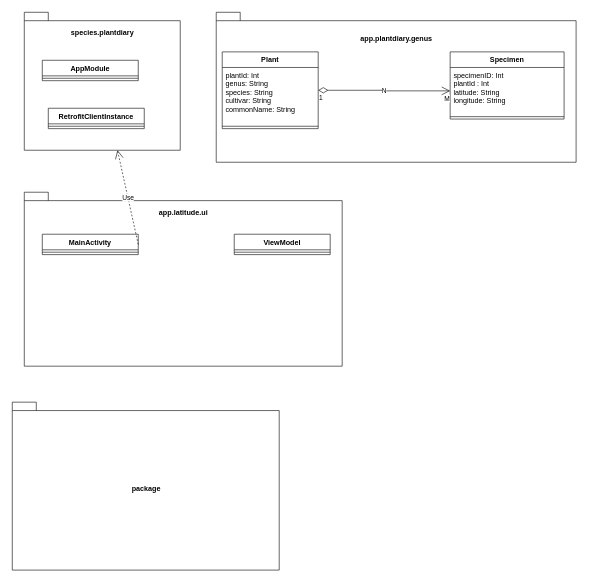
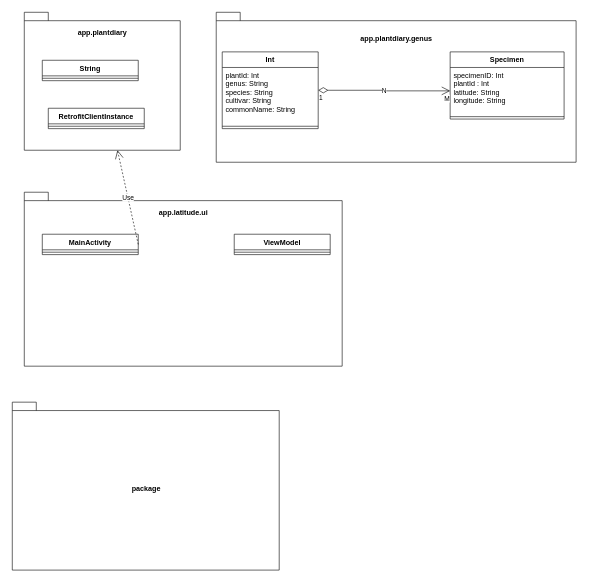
(270, 60) -> (270, 60)
(90, 68) -> (90, 68)
(103, 84) -> (103, 84)
